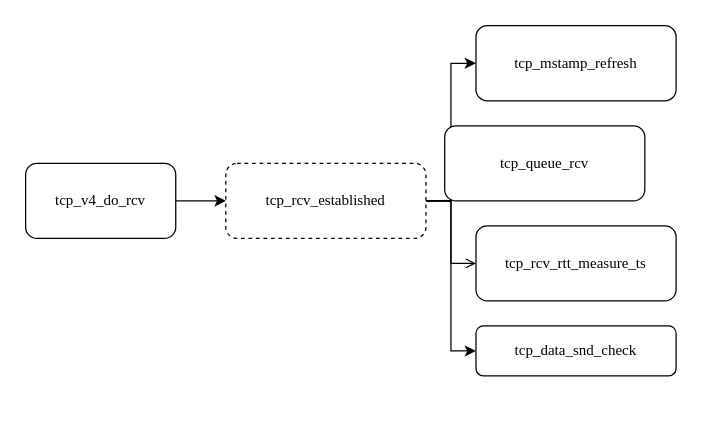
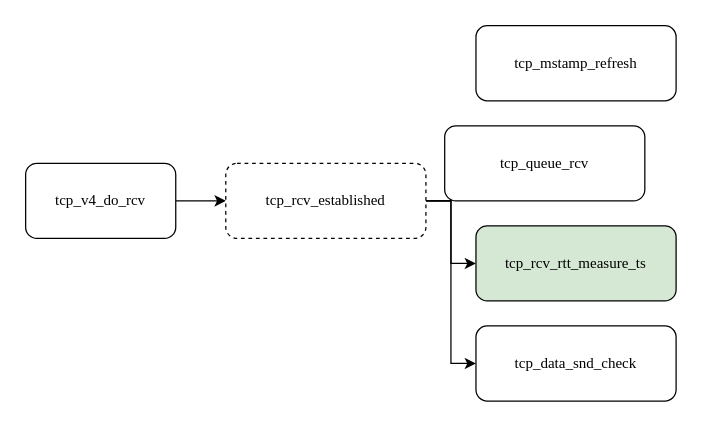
(451, 87) -> none
(468, 263) -> (466, 263)
(576, 263) -> (576, 263)
(576, 351) -> (576, 363)
